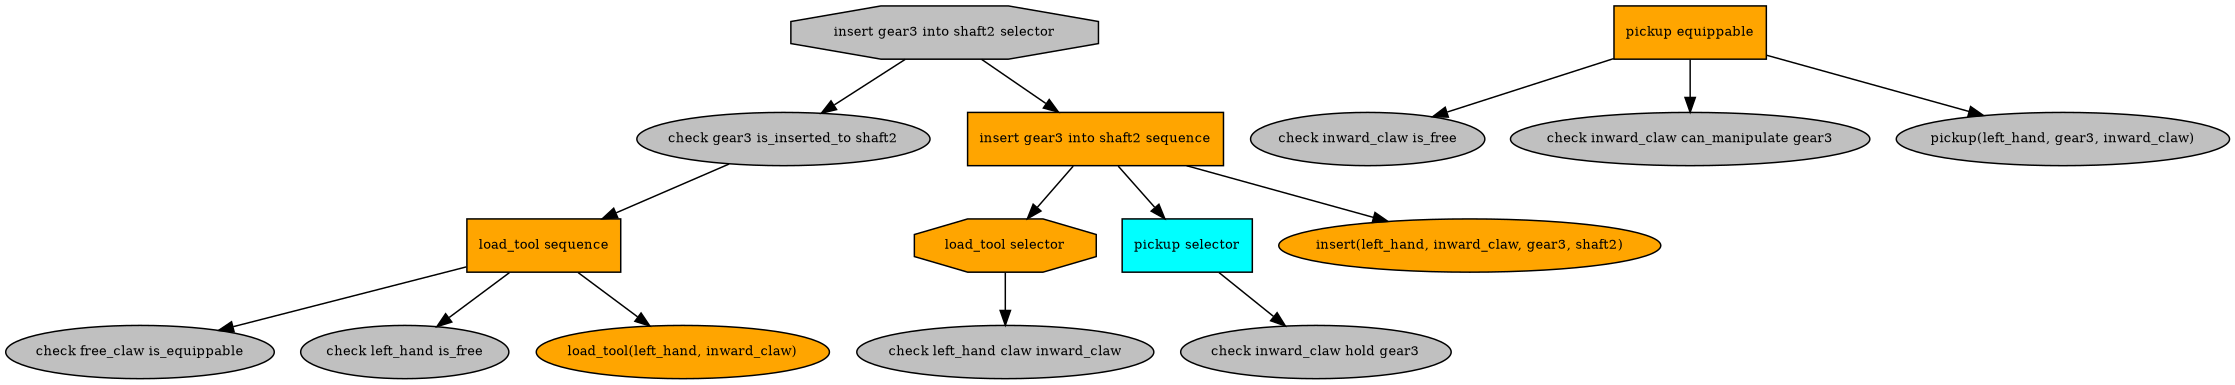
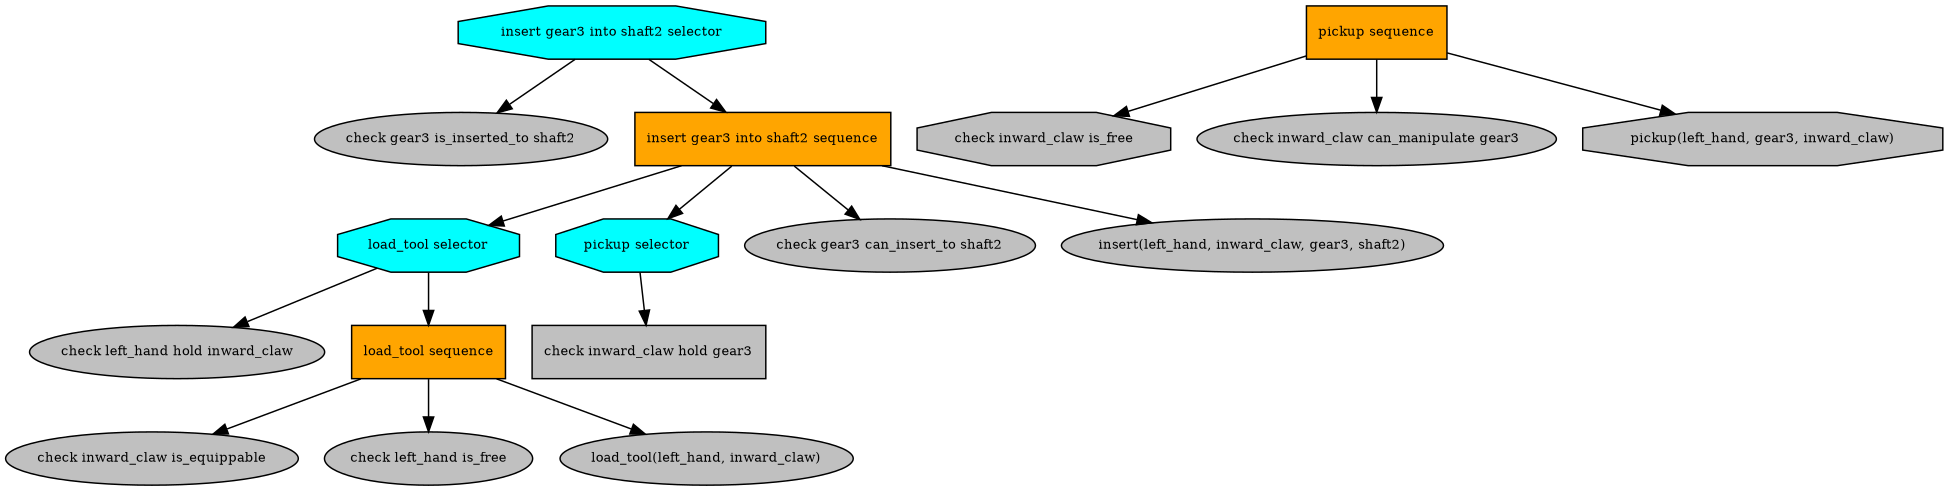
(945, 33) -> (612, 33)
(1690, 33) -> (1377, 33)
(1368, 139) -> (1044, 139)
(2063, 139) -> (1763, 139)
(673, 188) -> (429, 292)
none -> (890, 246)
(1005, 246) -> (429, 246)
(1187, 246) -> (637, 246)
(1470, 246) -> (1252, 246)
(140, 352) -> (152, 459)
(683, 352) -> (707, 459)
(1005, 352) -> (177, 352)
(1316, 352) -> (649, 352)
